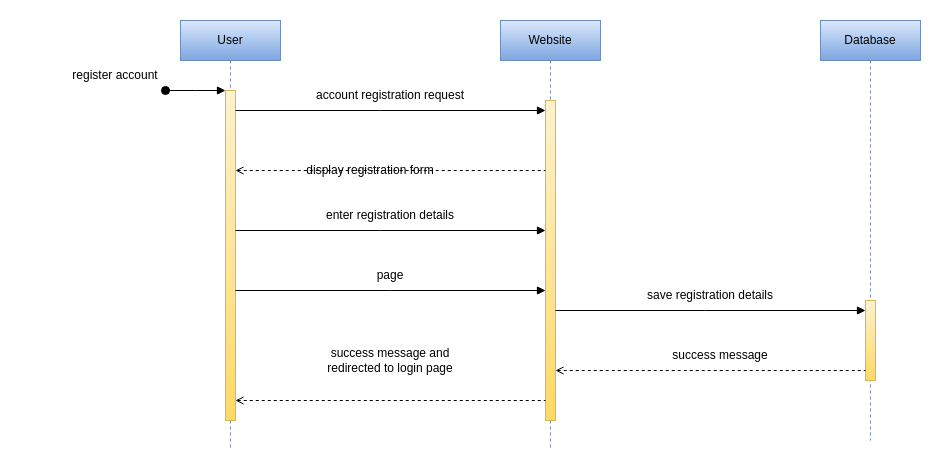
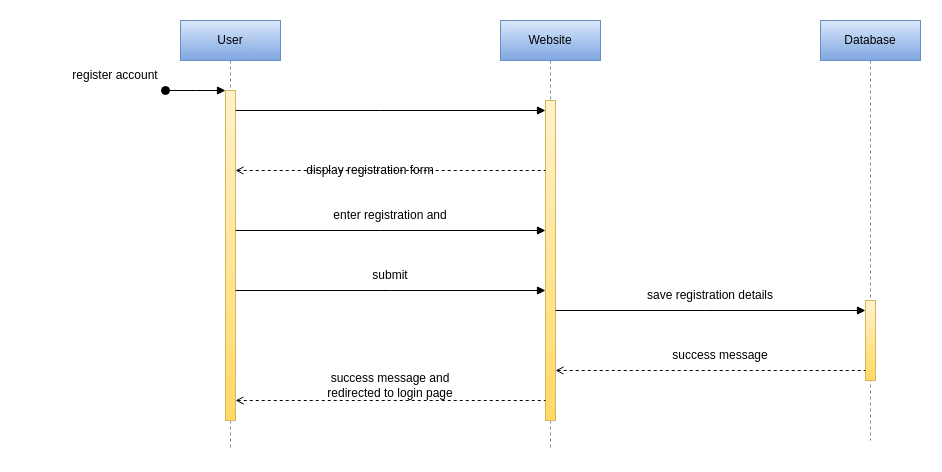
(391, 96) -> none
(391, 216) -> (391, 216)
(391, 276) -> (391, 276)
(391, 361) -> (391, 386)
